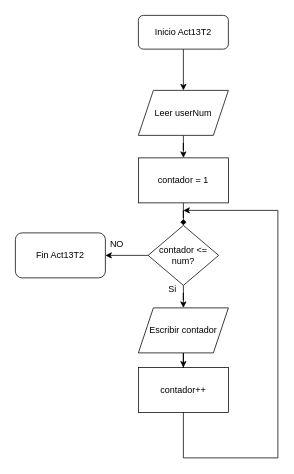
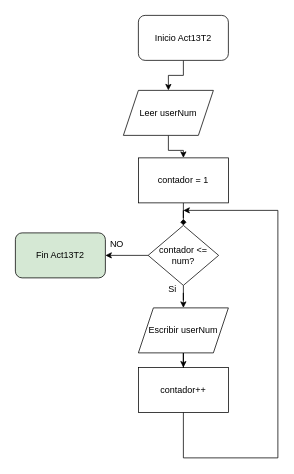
(183, 32) -> (183, 38)
(183, 113) -> (168, 113)
(60, 255) -> (60, 255)
(183, 330) -> (183, 330)
